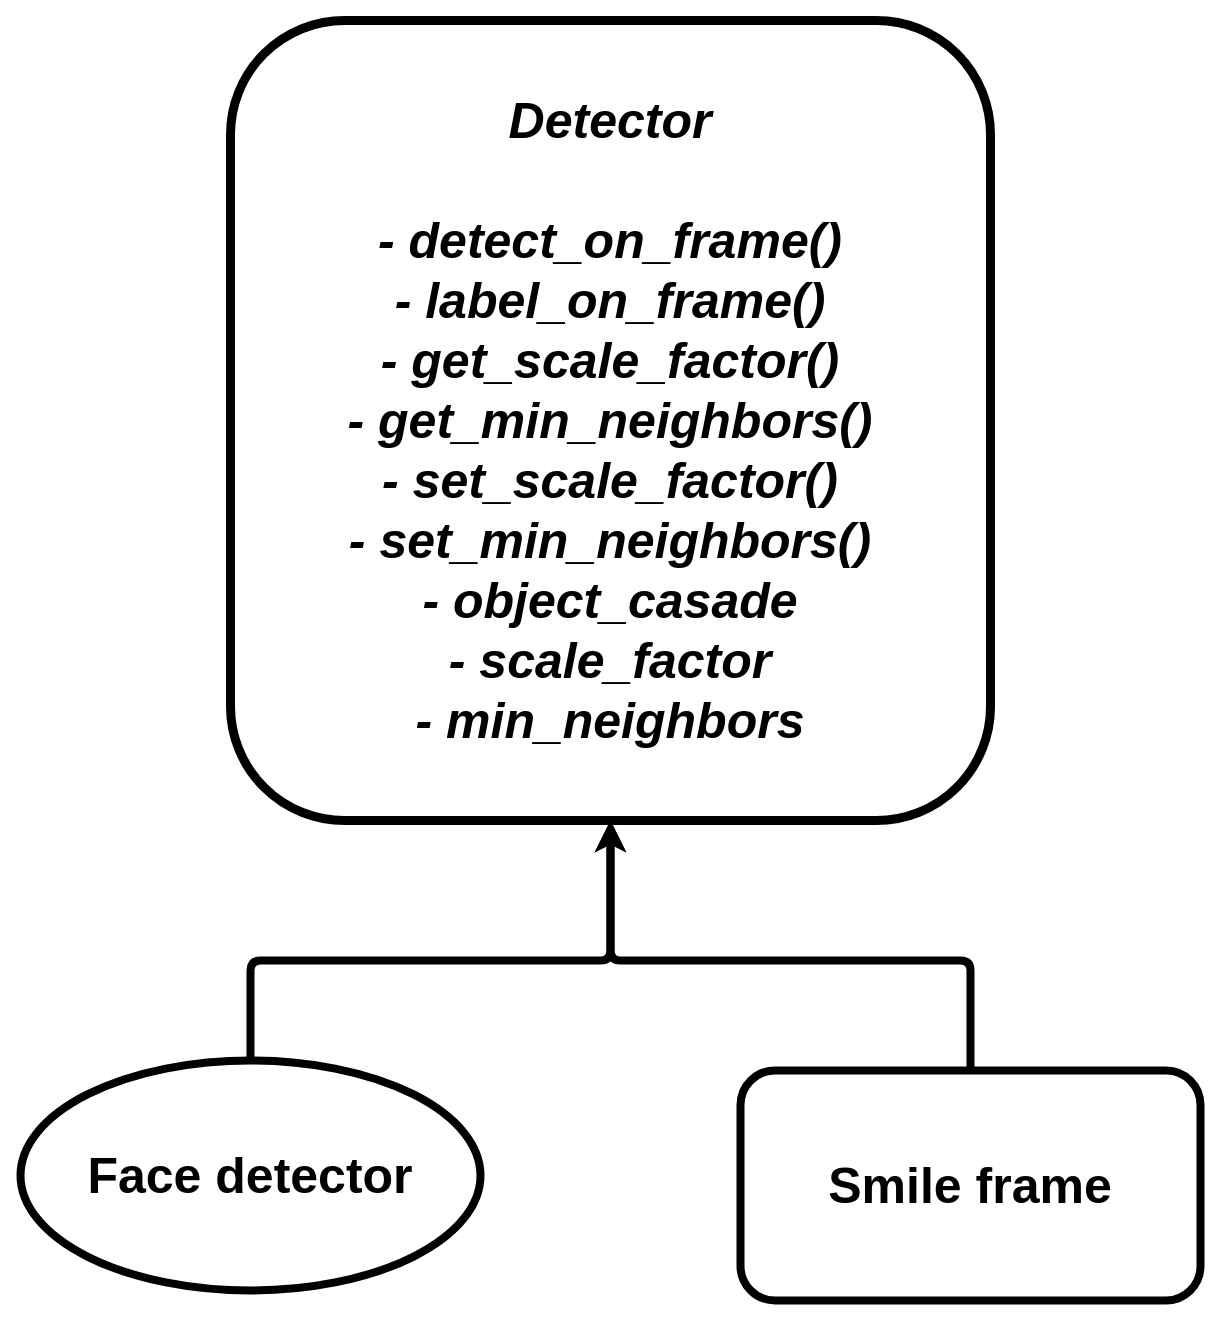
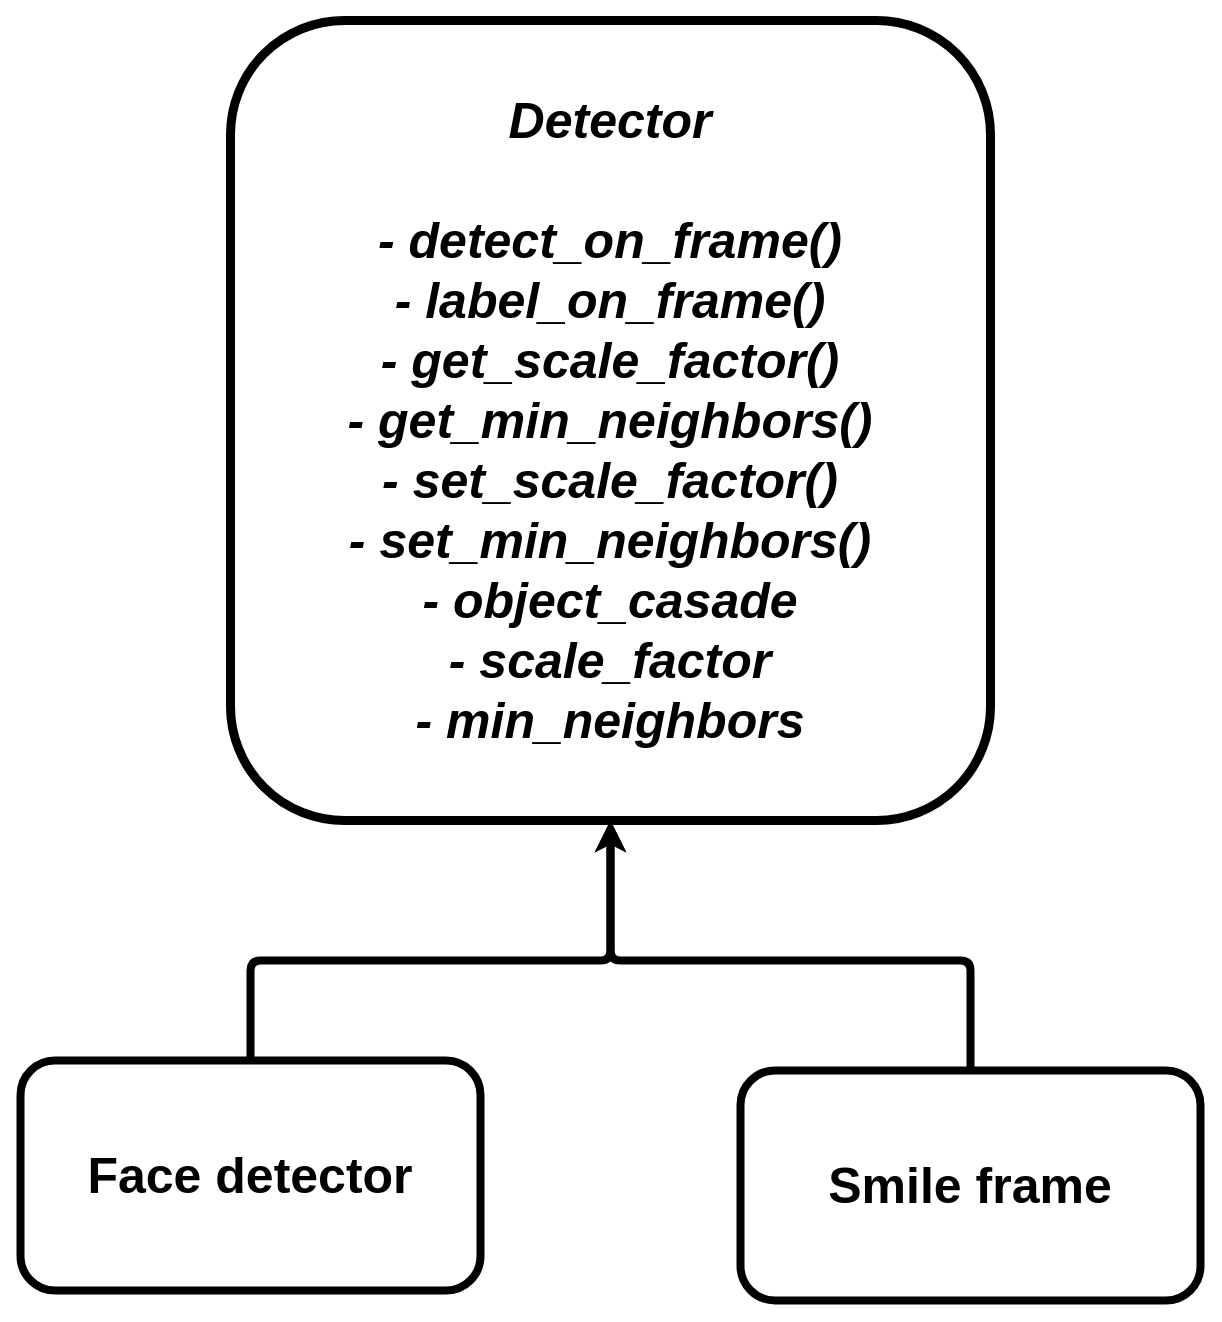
(251, 1176) -> (251, 1176)
